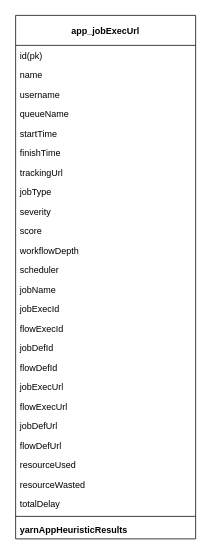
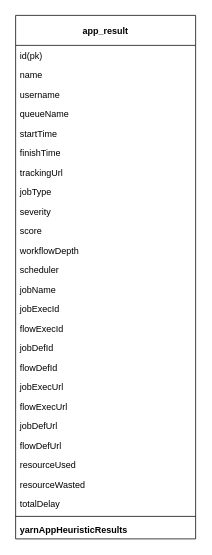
(105, 31) -> (105, 31)
